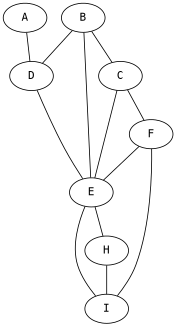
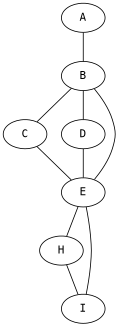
(28, 47) -> (83, 47)
(151, 134) -> none
